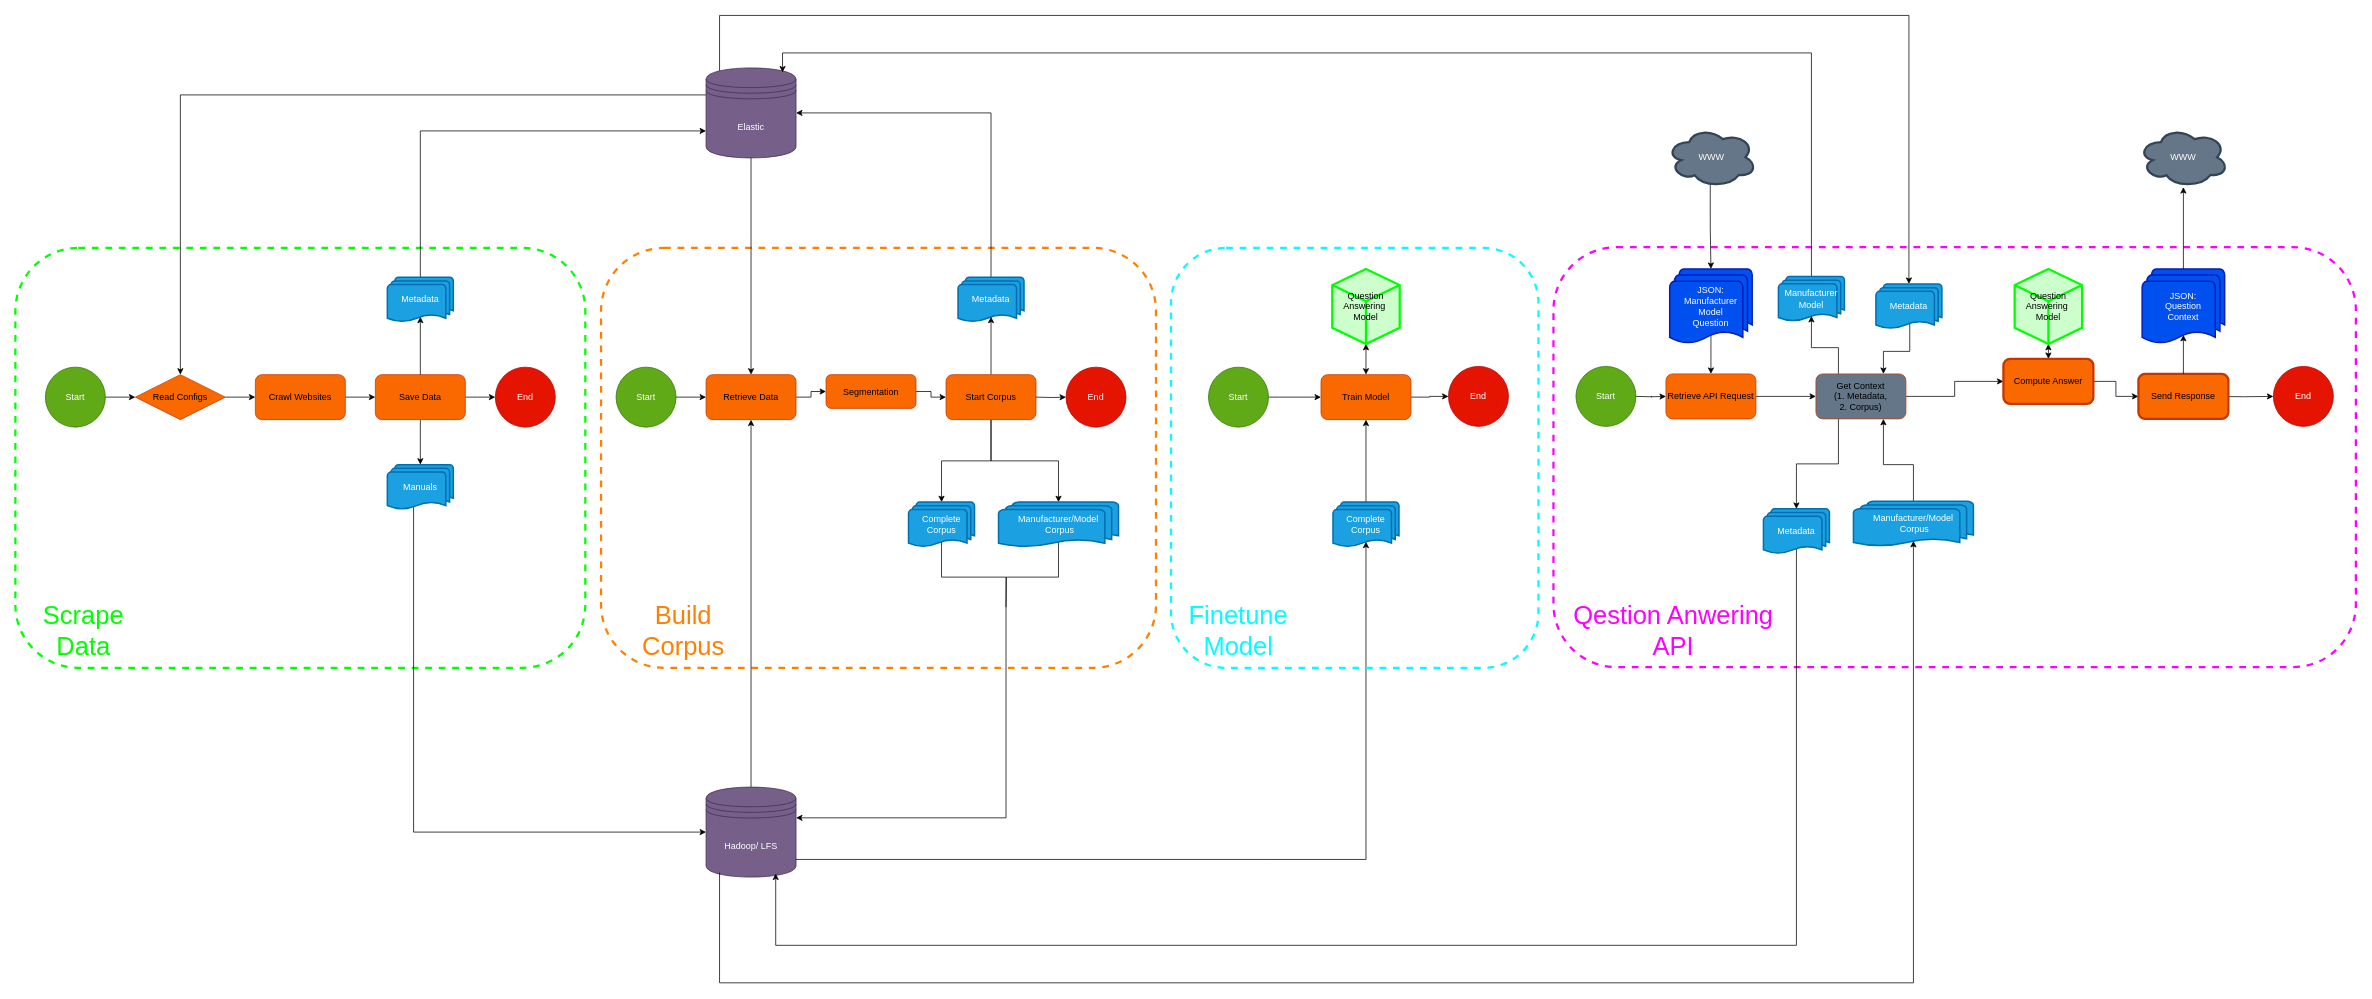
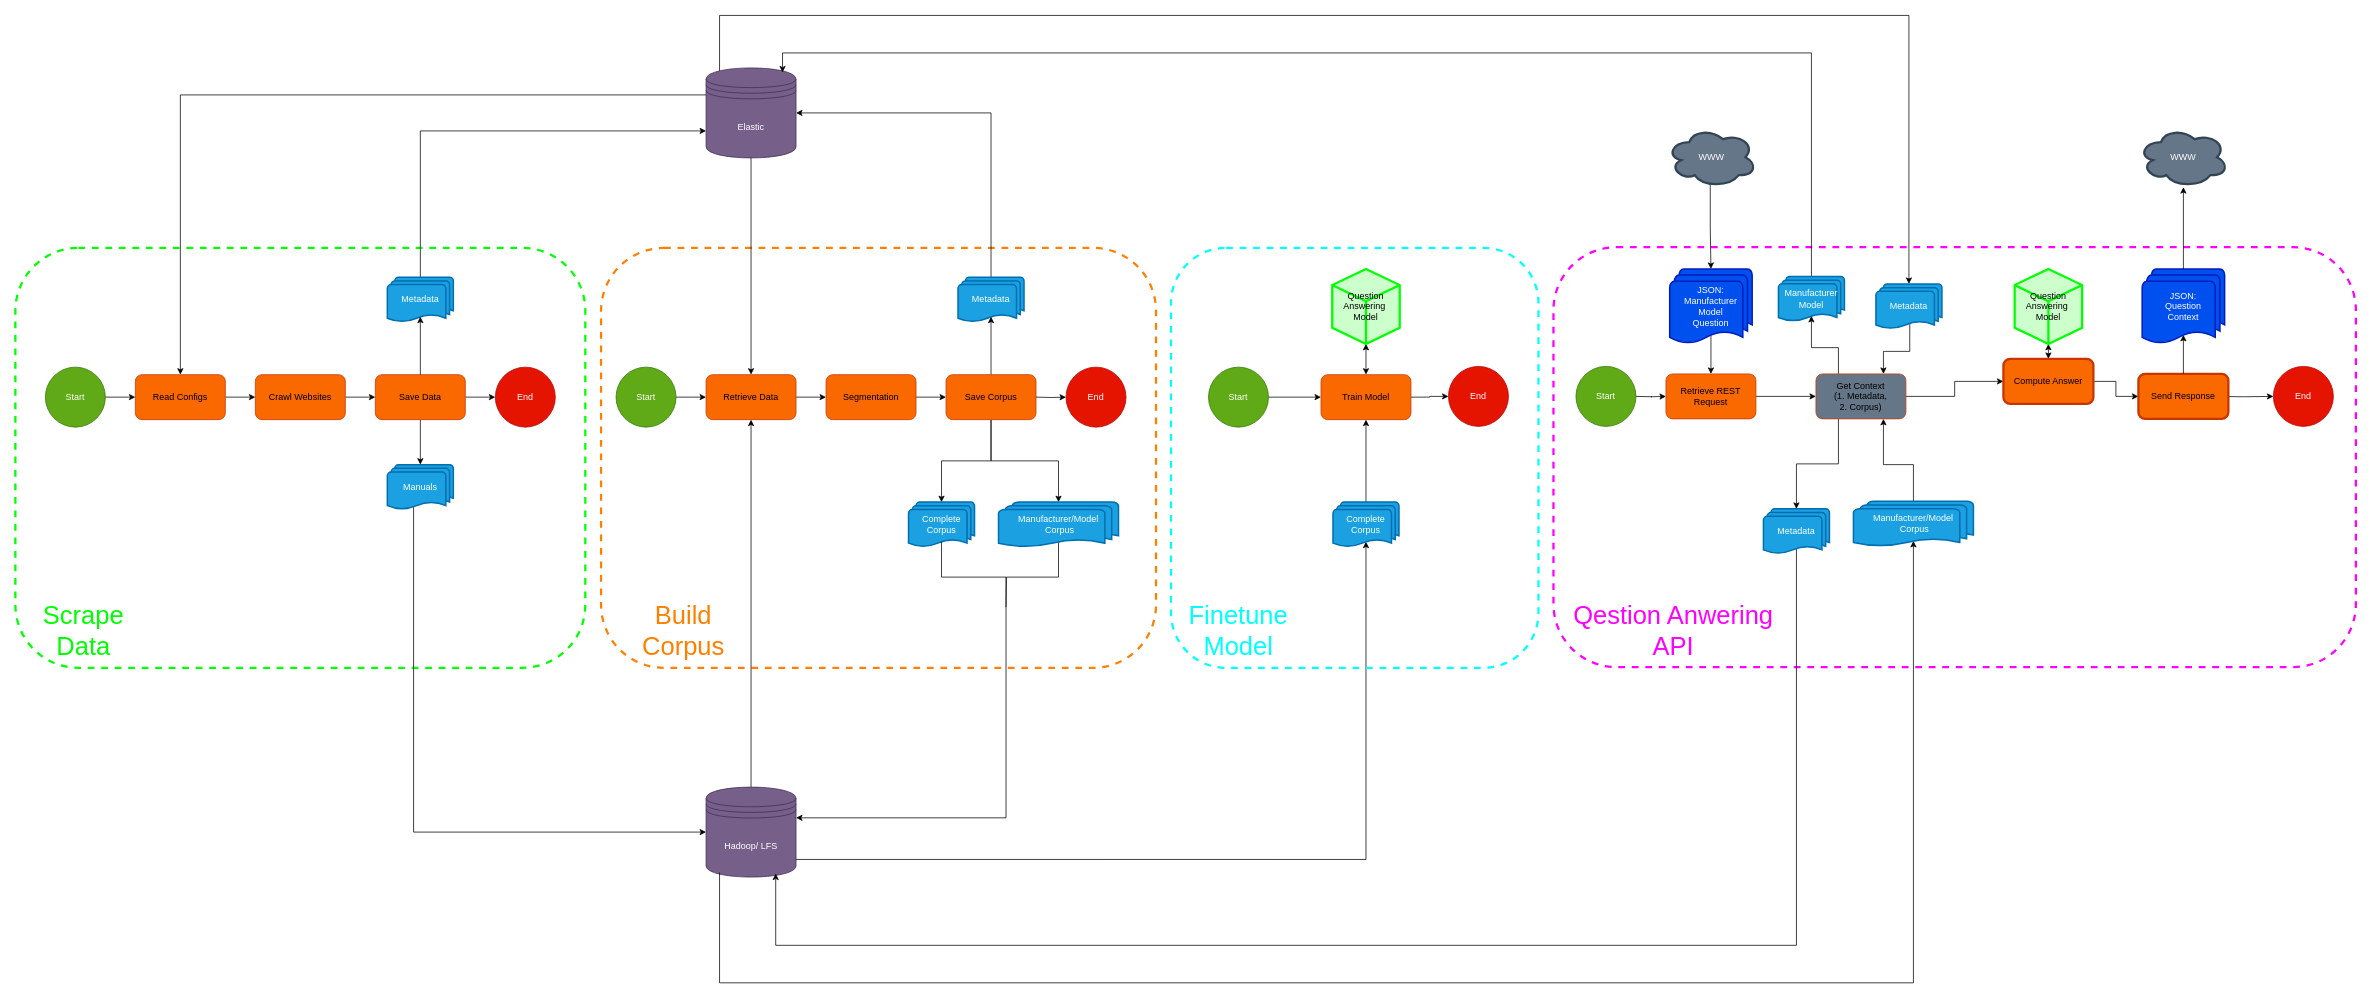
(871, 392) -> (871, 397)
(1711, 396) -> (1711, 396)
(180, 397) -> (180, 397)
(991, 397) -> (991, 397)
